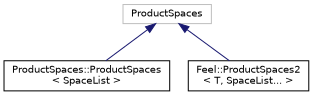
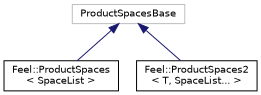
(167, 14) -> (129, 14)
(87, 76) -> (61, 76)
